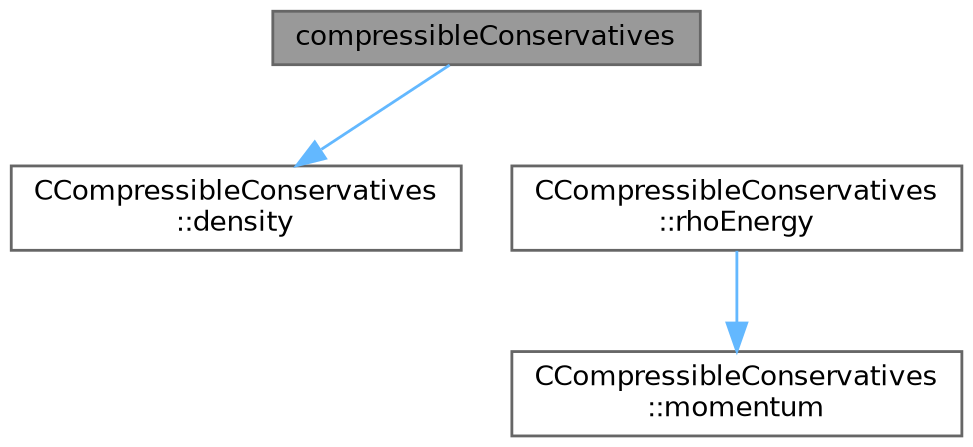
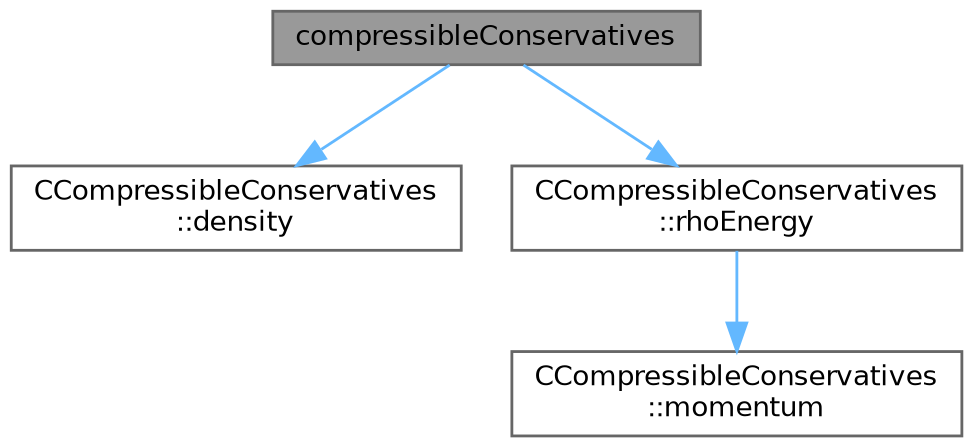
none -> (588, 107)
